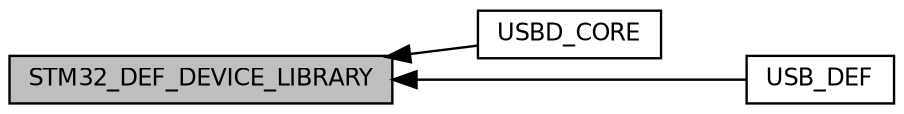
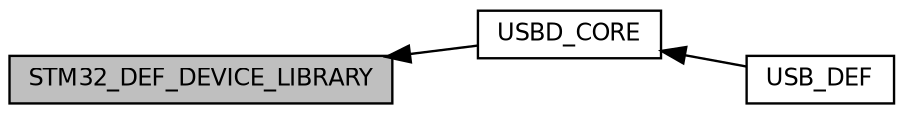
(581, 80) -> (716, 61)
